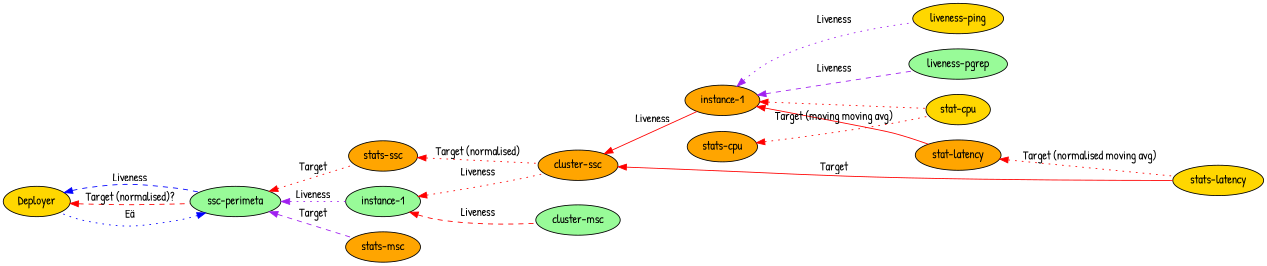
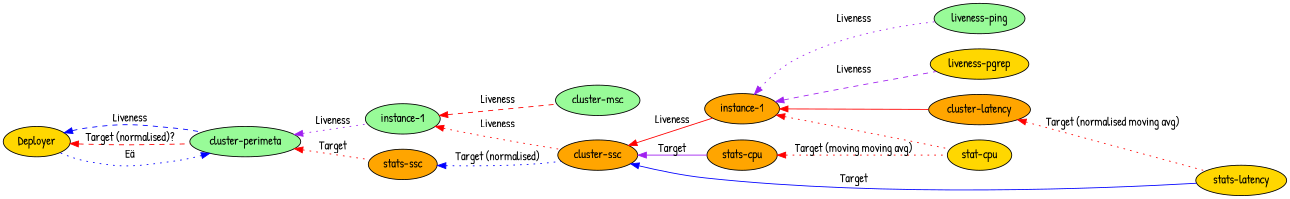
(958, 19) -> (980, 19)
(958, 64) -> (980, 64)
none -> (677, 155)
(958, 155) -> (980, 110)
(482, 161) -> (504, 165)
(899, 178) -> (917, 190)
(235, 201) -> (245, 142)
(383, 247) -> none
